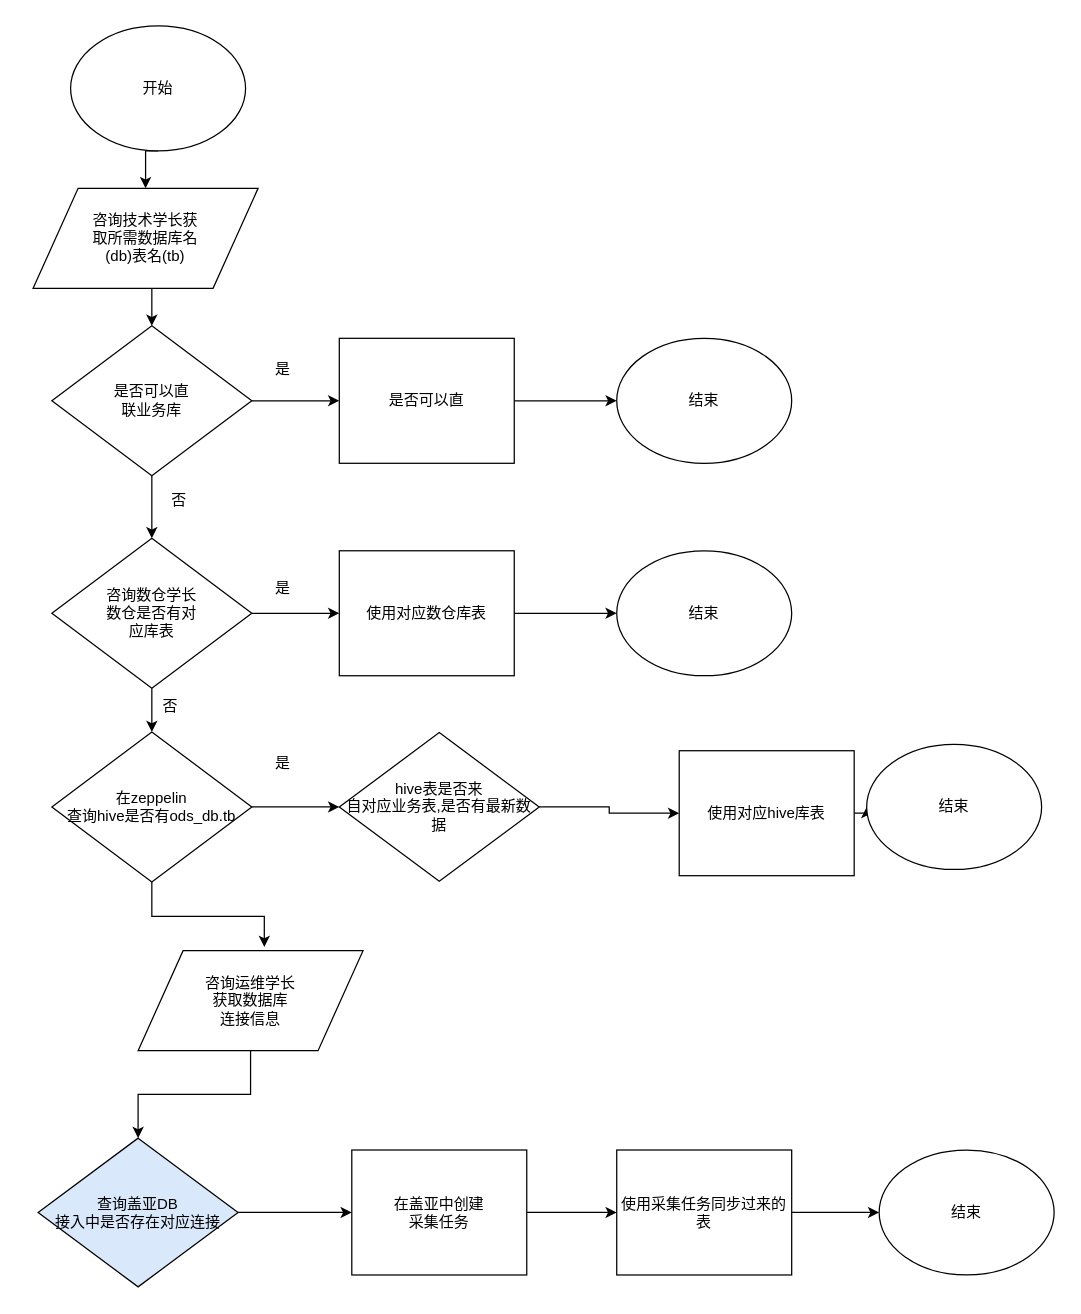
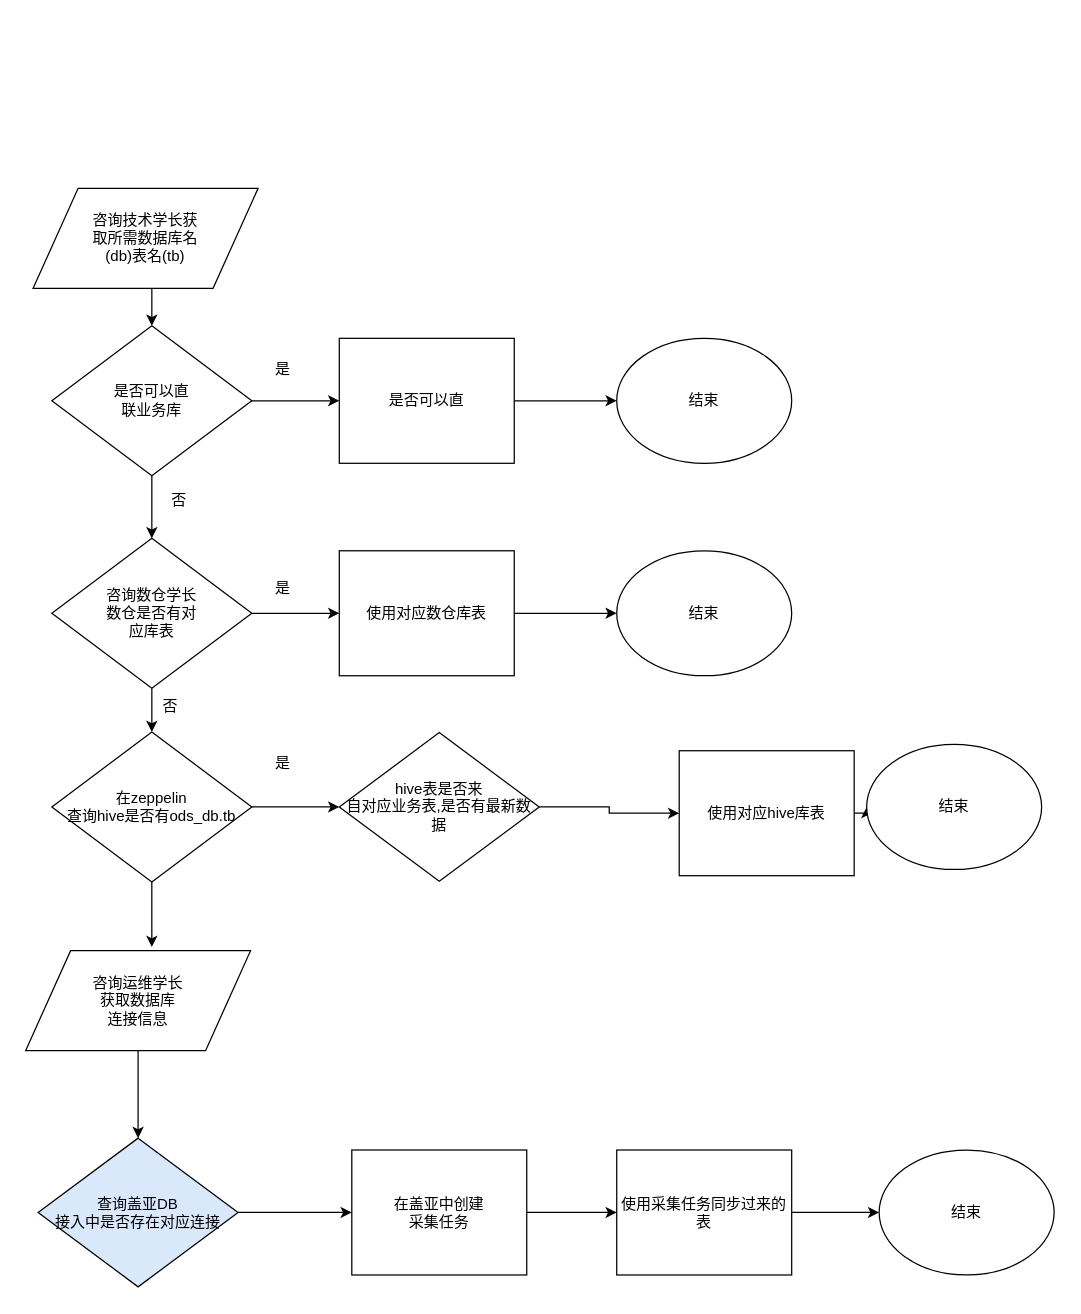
(158, 88) -> none
(146, 159) -> none
(251, 1001) -> (138, 1001)
